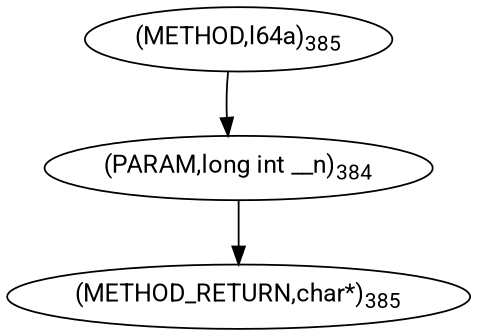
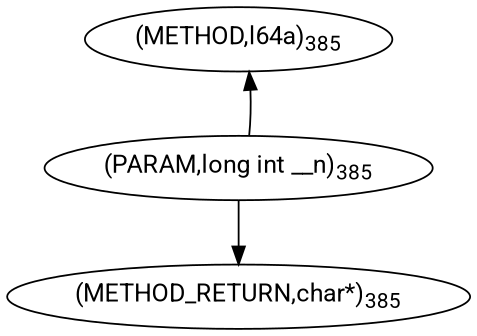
(227, 95) -> (251, 113)
(355, 165) -> (355, 165)
